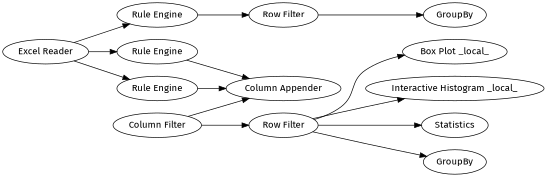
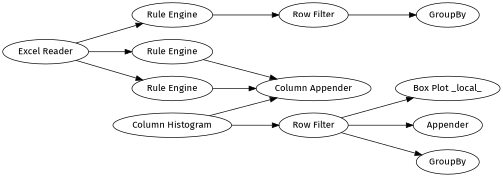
(455, 88) -> none
(157, 125) -> (172, 125)
(455, 125) -> (448, 125)
